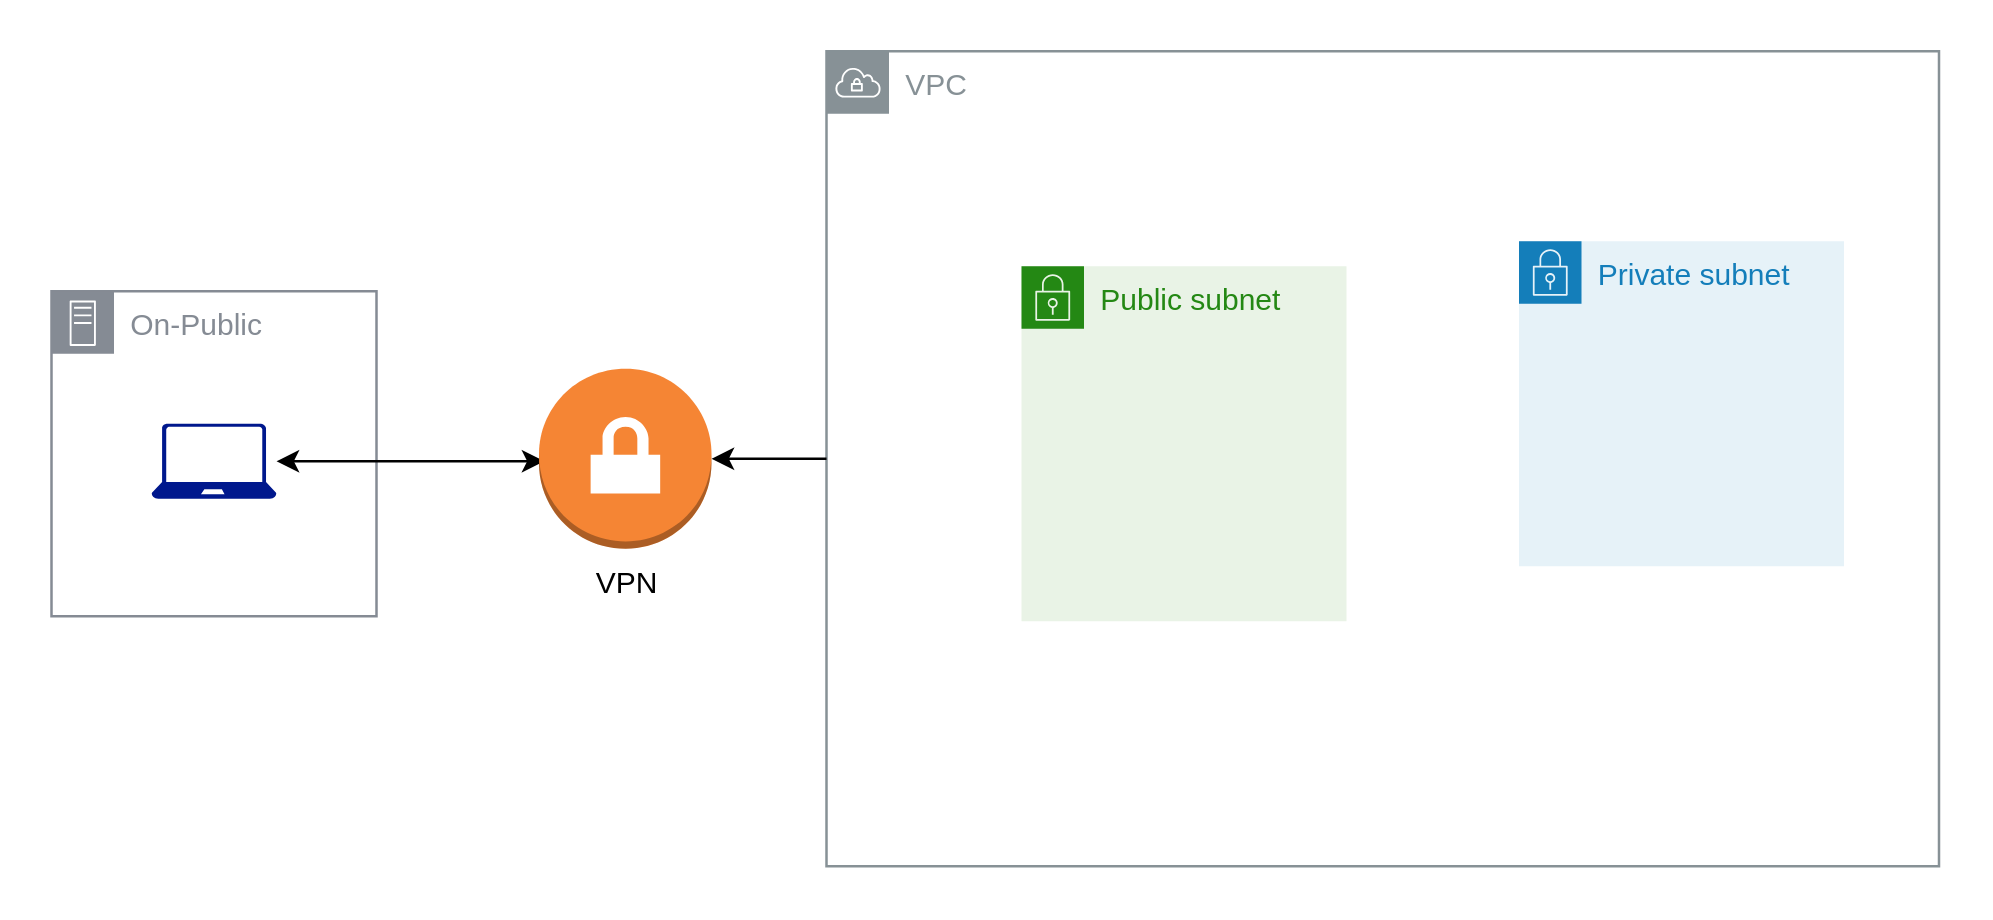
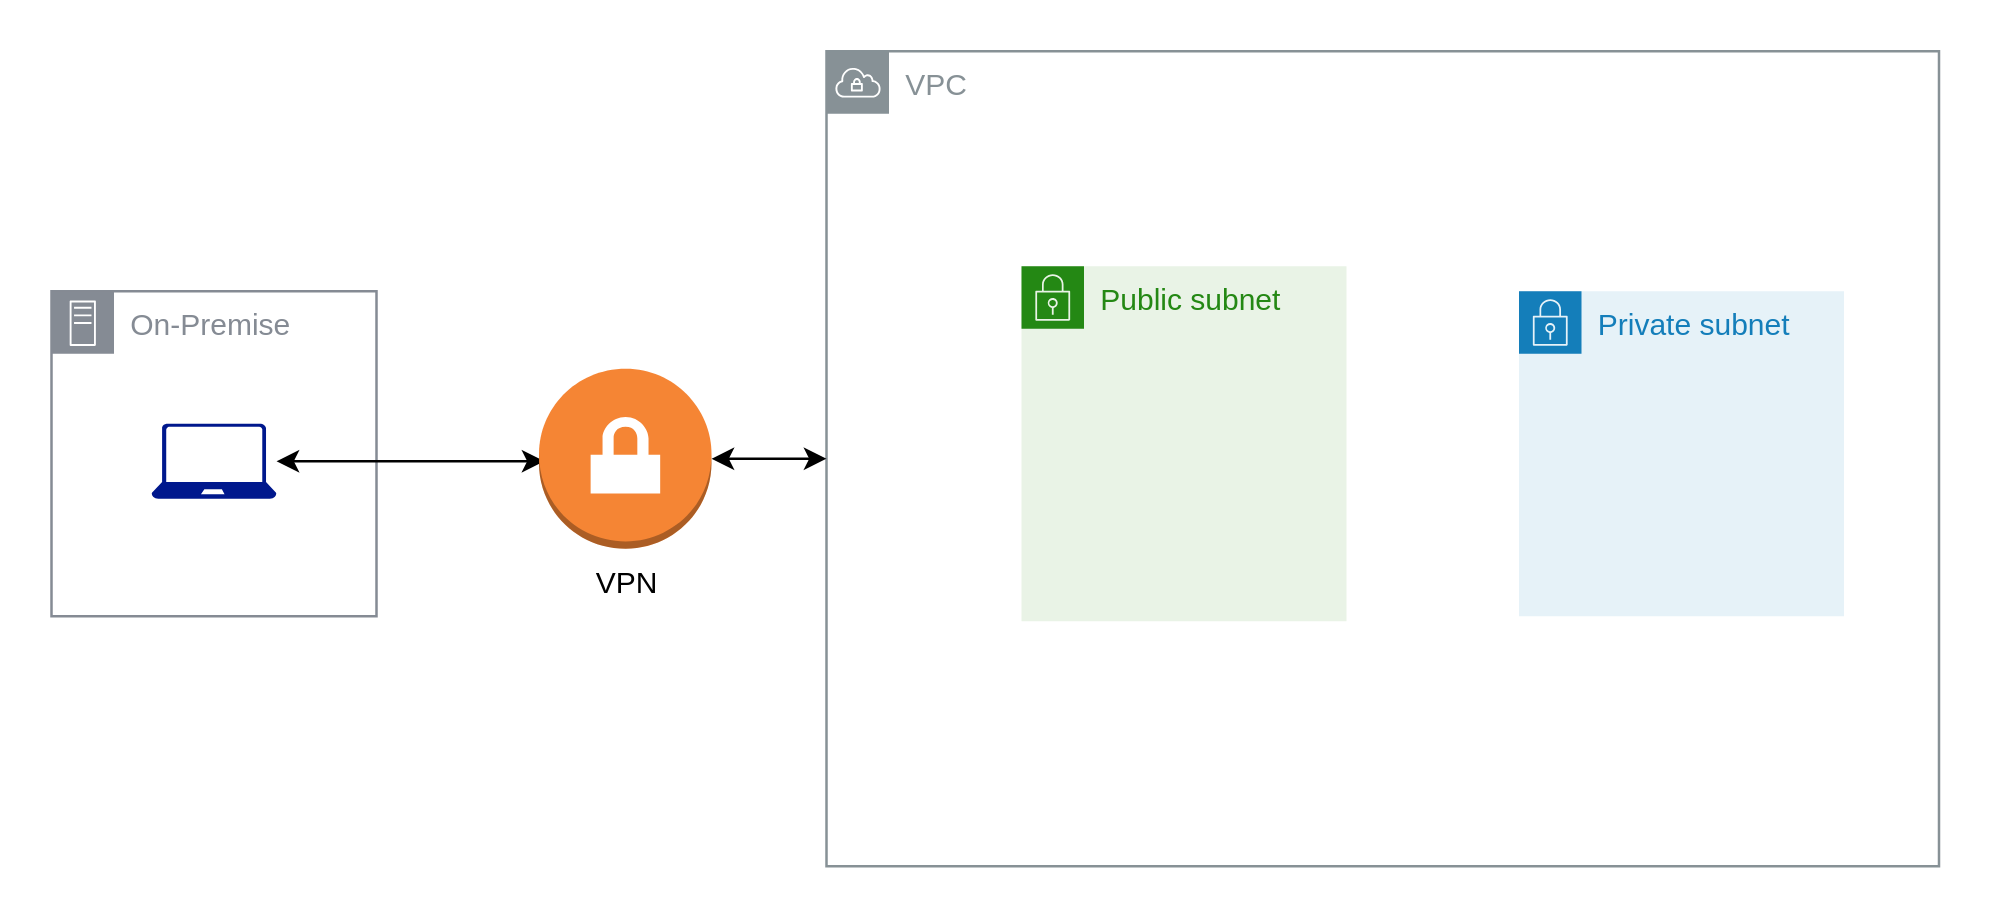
(199, 327) -> (211, 327)
(1681, 404) -> (1681, 454)
(816, 459) -> (808, 459)
